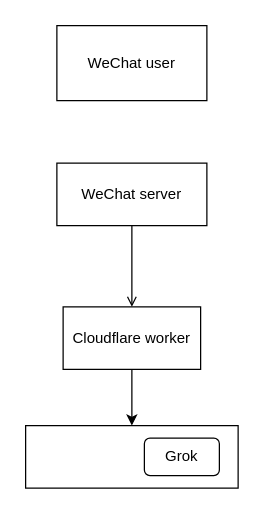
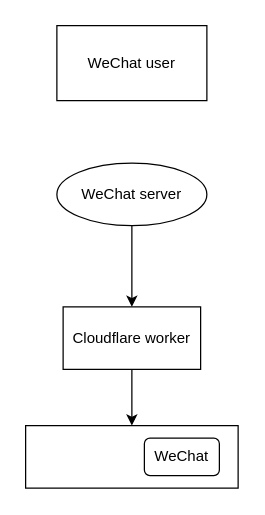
(132, 194) -> (132, 194)
(132, 298) -> (132, 297)
(182, 457) -> (182, 457)
